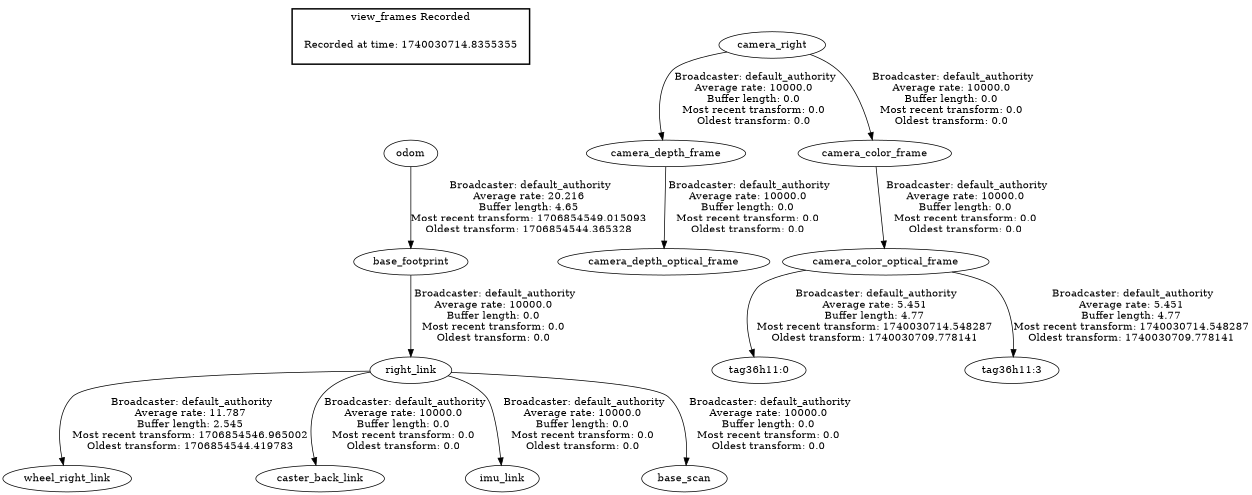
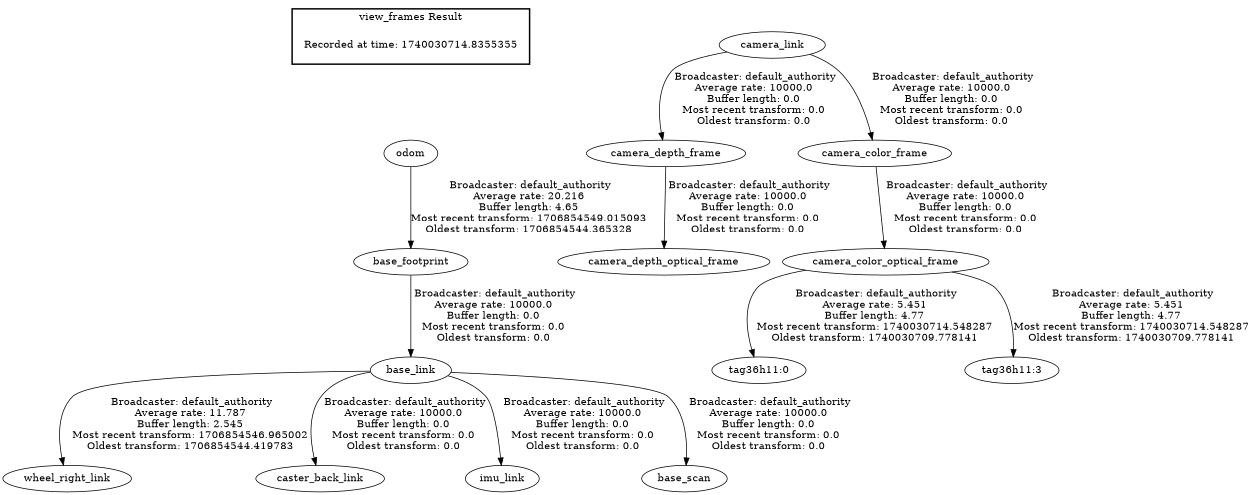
(411, 17) -> (411, 17)
(772, 45) -> (772, 45)
(411, 370) -> (411, 370)
